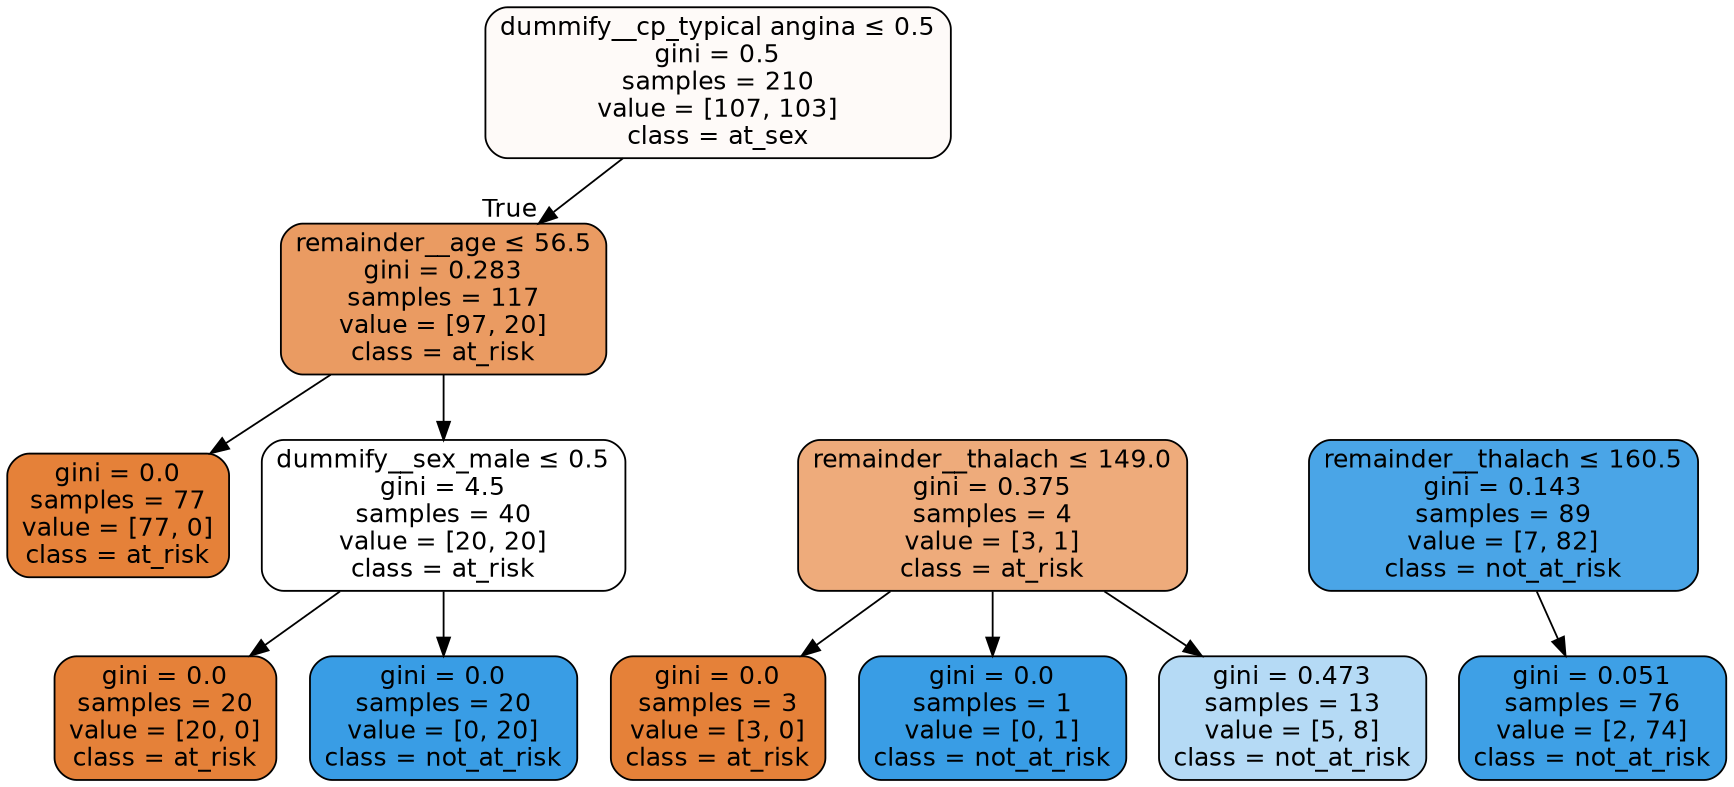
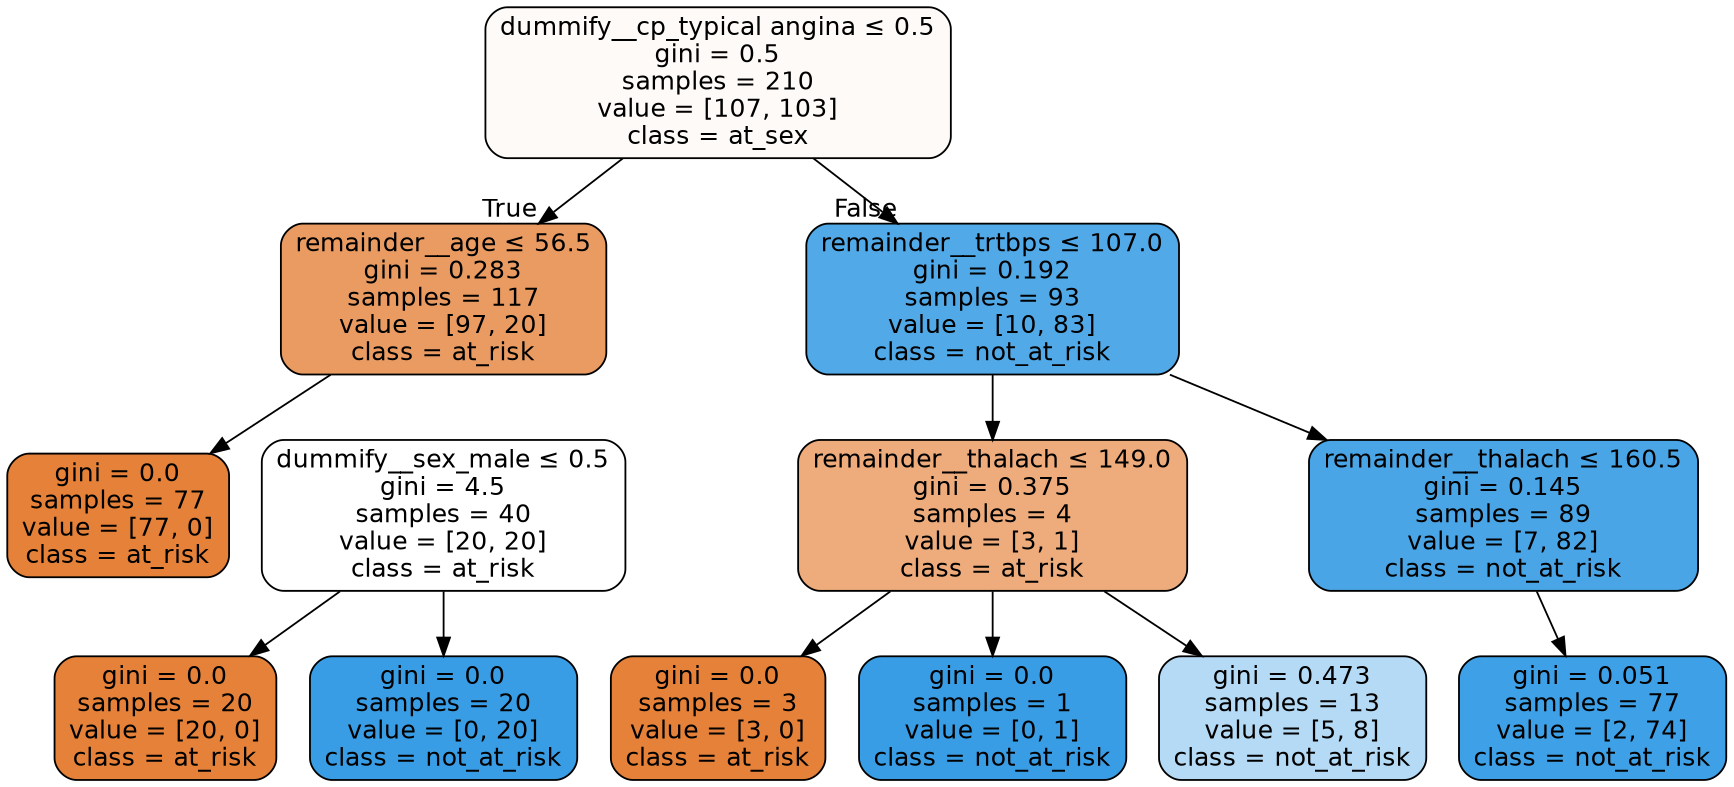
none -> (993, 299)
(444, 398) -> none
(1504, 487) -> (1504, 487)
(1593, 704) -> (1593, 704)
